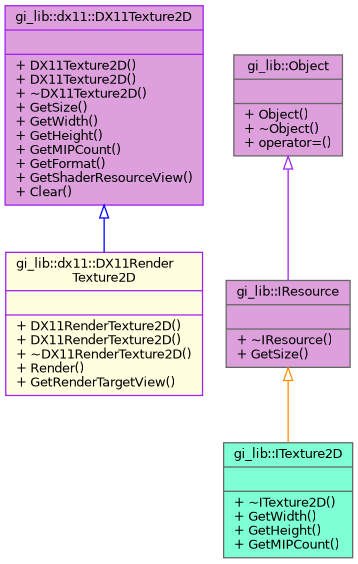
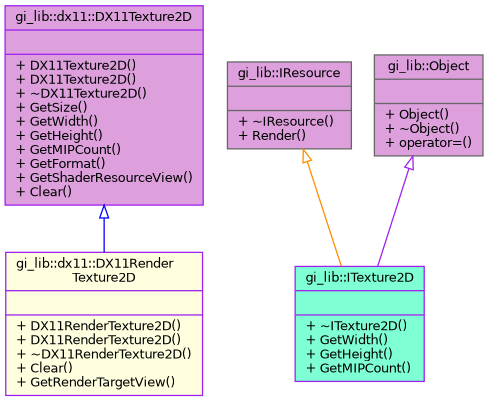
(288, 225) -> (393, 217)
(273, 355) -> (272, 136)
(50, 369) -> (45, 369)
(288, 500) -> (360, 324)
